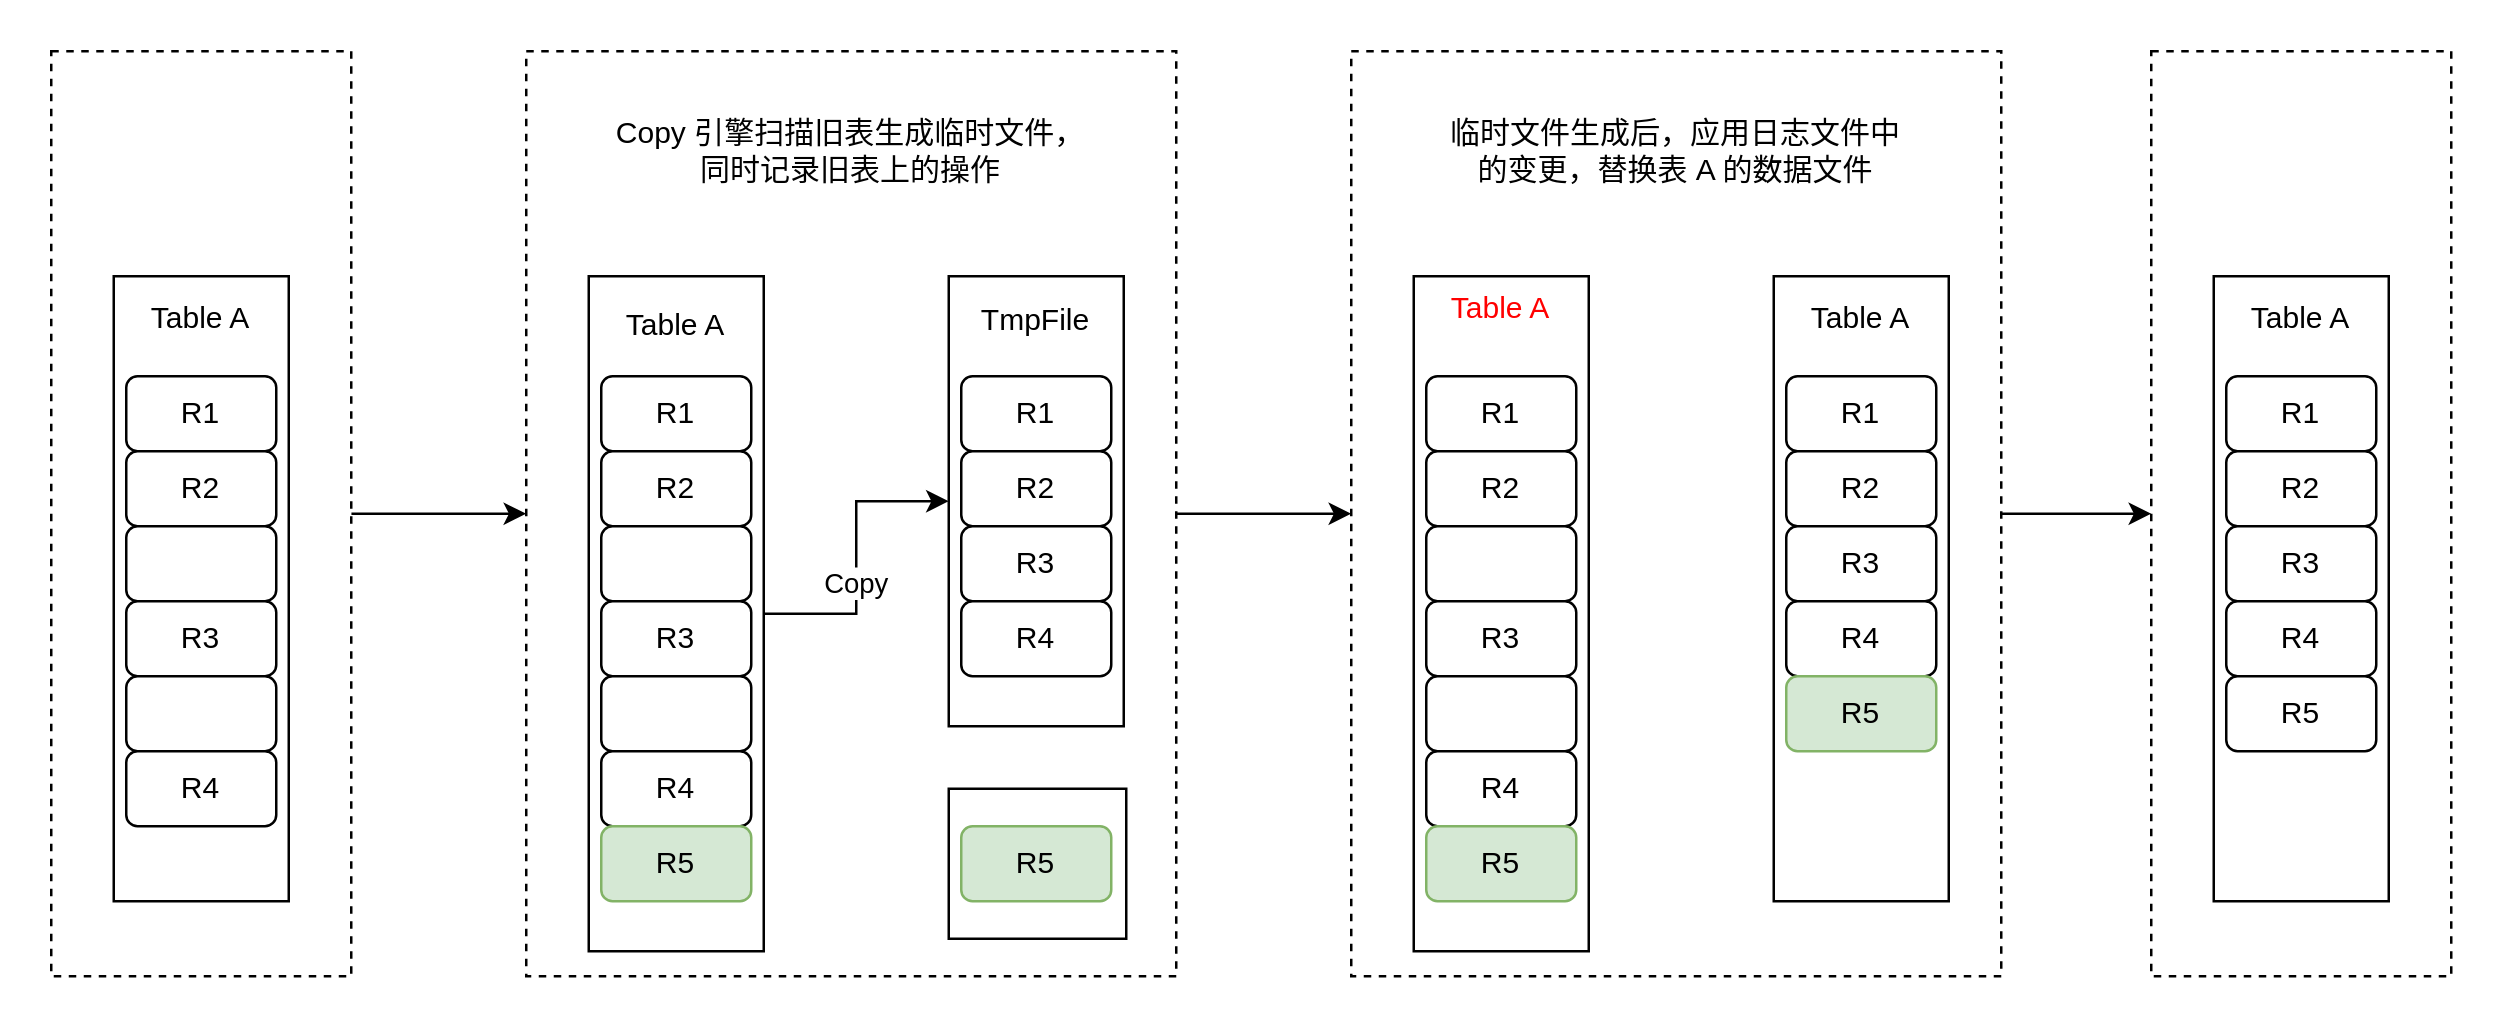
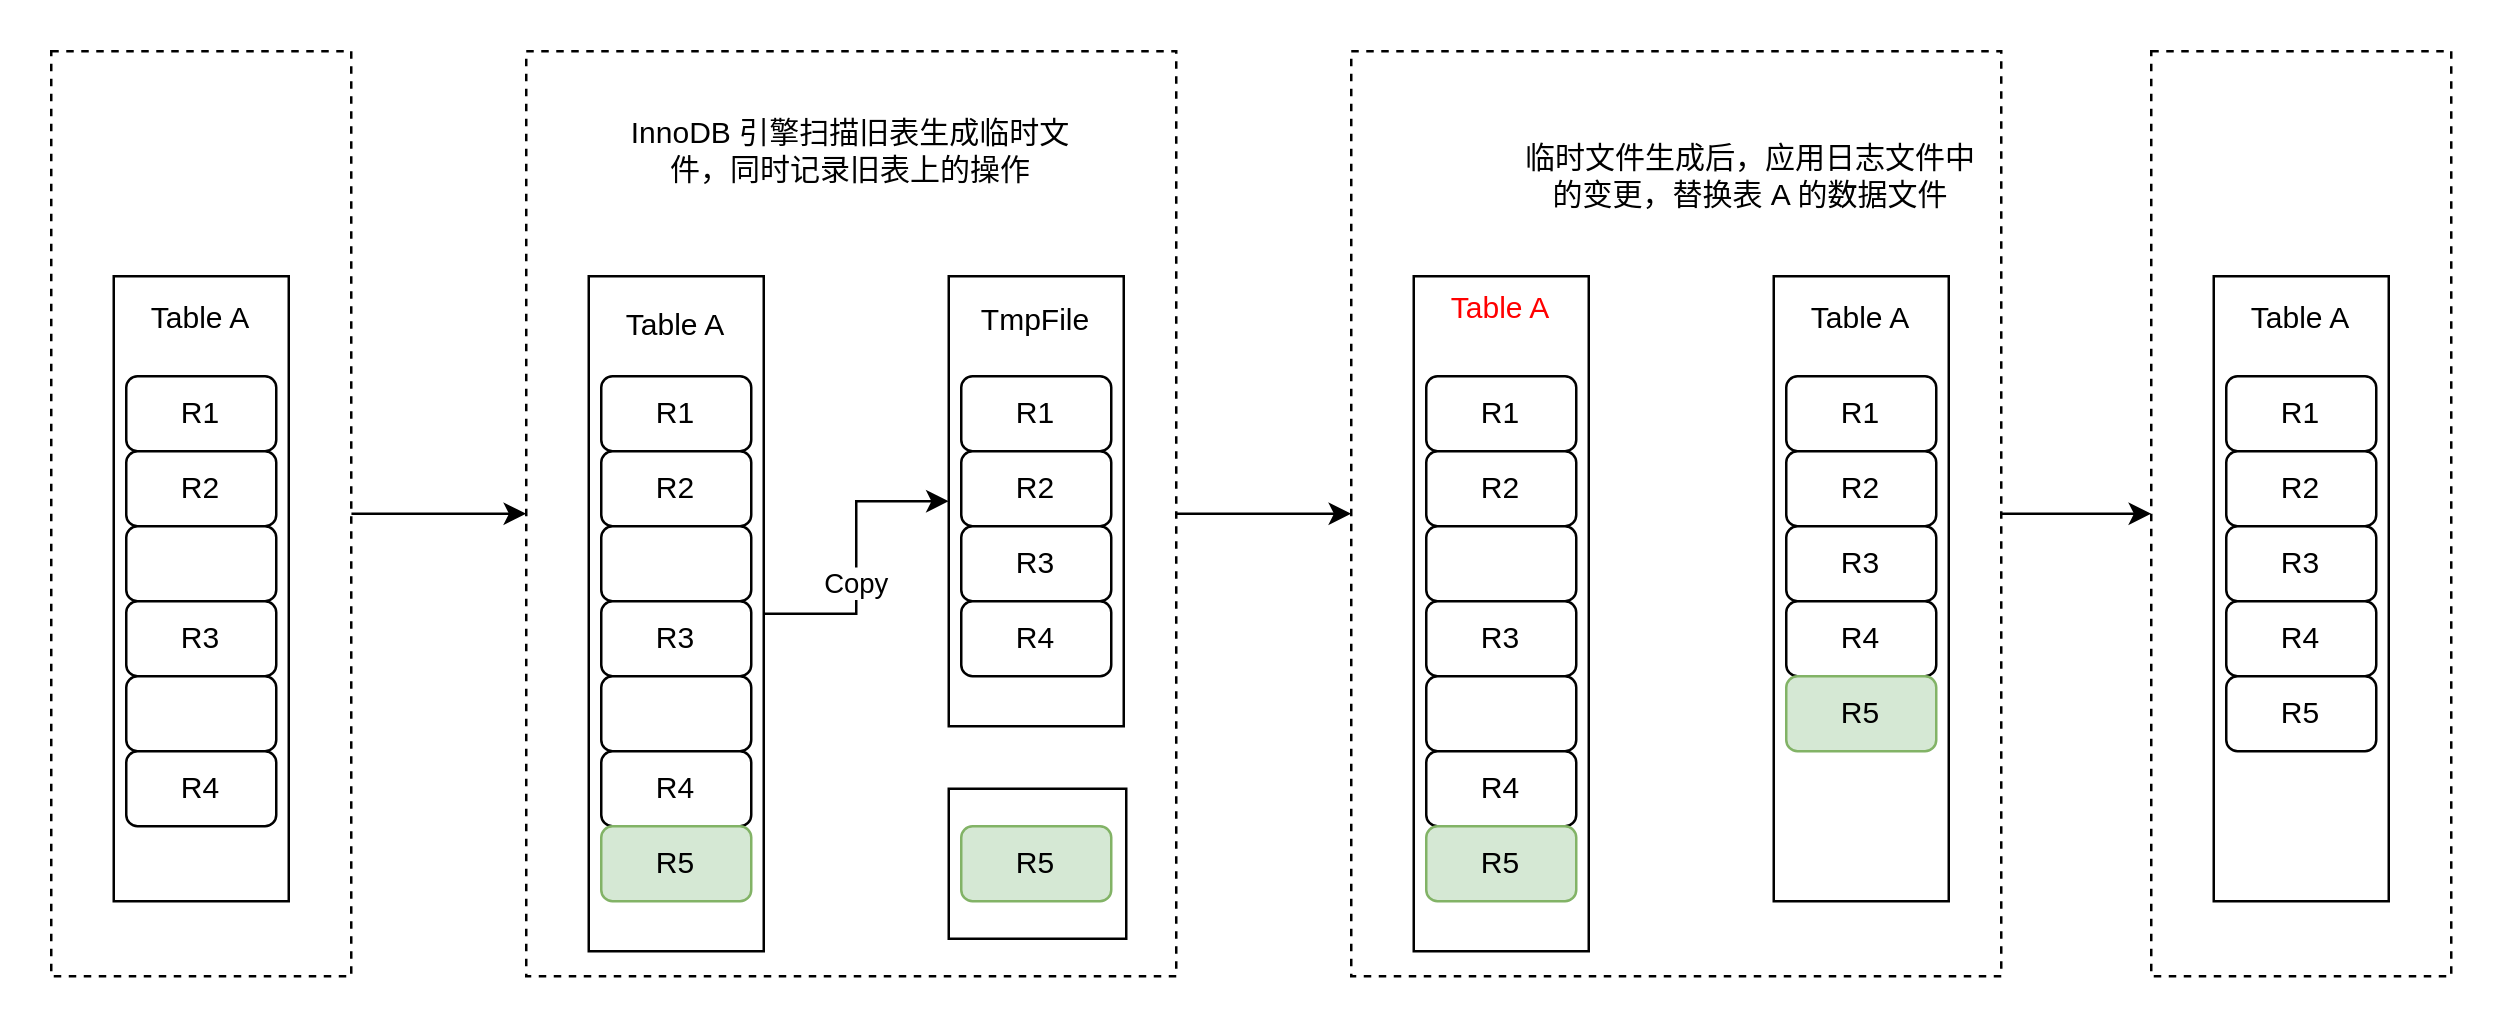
(851, 151) -> (851, 151)
(1676, 151) -> (1751, 176)
